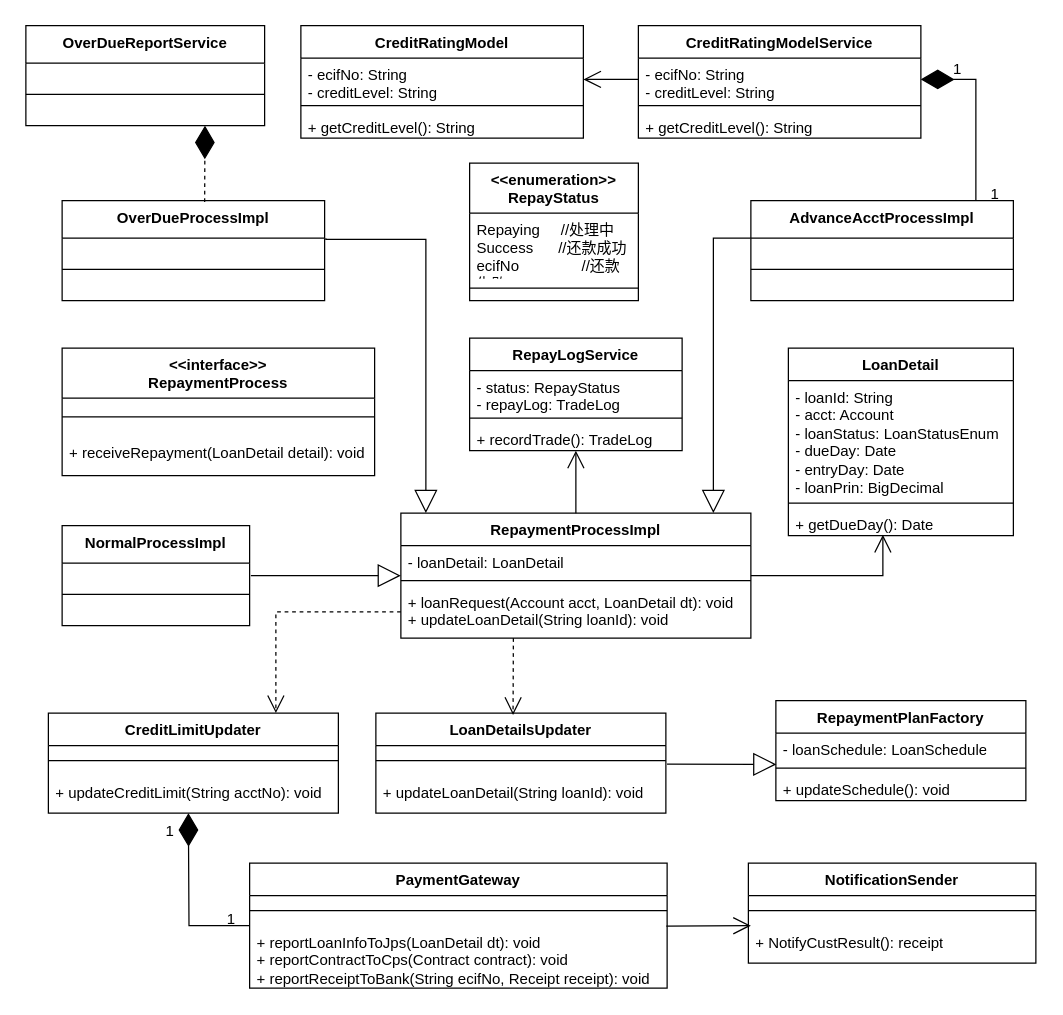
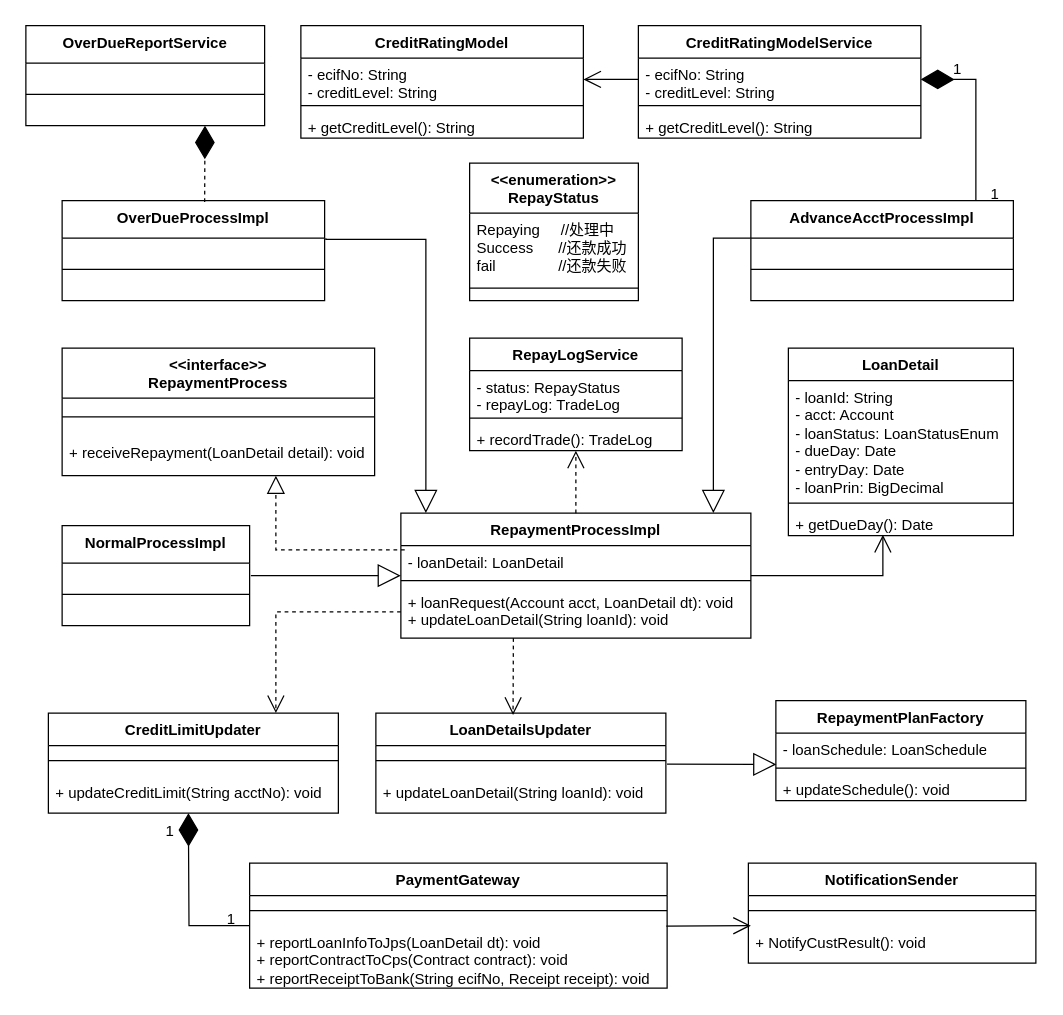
(555, 276) -> (555, 276)
(576, 482) -> (576, 482)
none -> (312, 550)
(866, 943) -> (853, 943)
